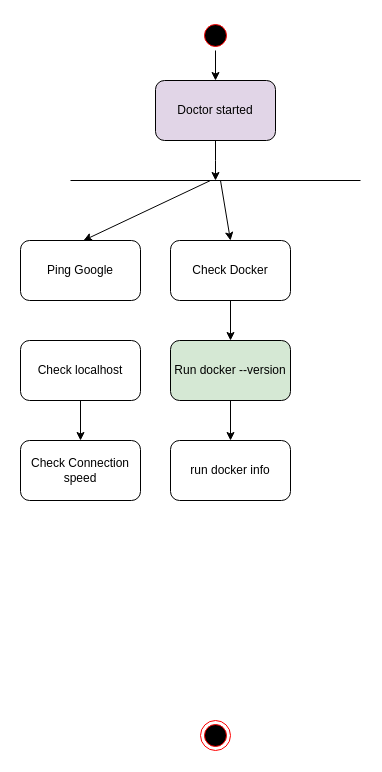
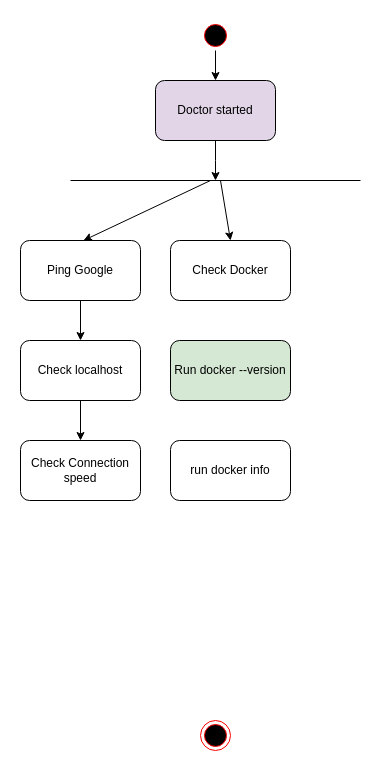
none -> (81, 317)
(231, 317) -> none
(231, 417) -> none
